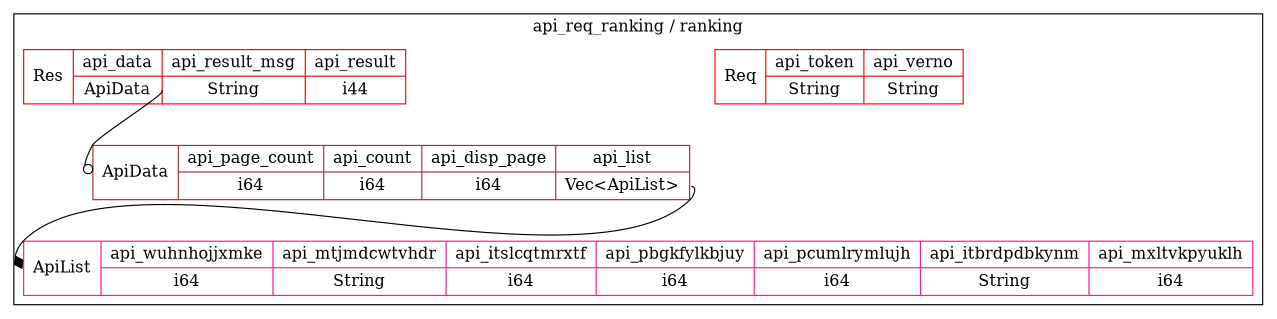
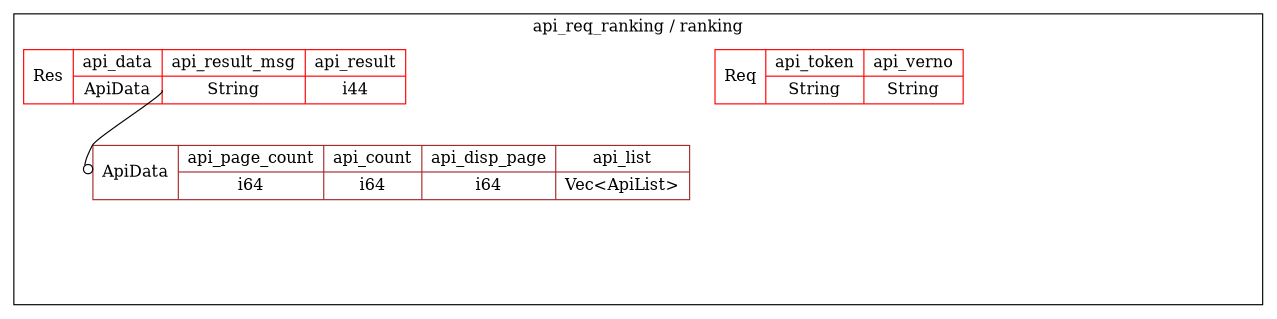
(638, 268) -> none
